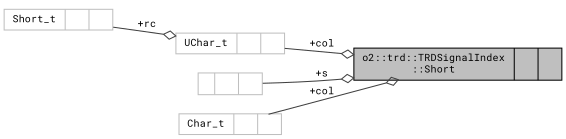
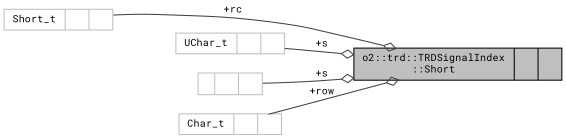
(138, 31) -> (250, 19)
(319, 44) -> (319, 44)
(319, 92) -> (319, 92)
